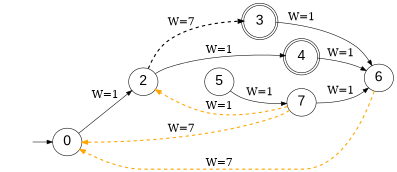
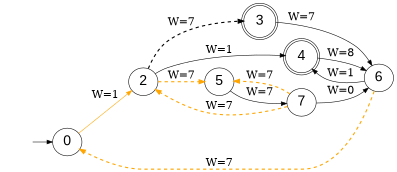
(302, 18) -> (302, 18)
(341, 53) -> (341, 53)
none -> (179, 82)
none -> (339, 82)
(341, 91) -> (341, 91)
(260, 93) -> (260, 93)
(219, 106) -> (219, 106)
(103, 114) -> (103, 114)
(190, 136) -> (266, 84)
